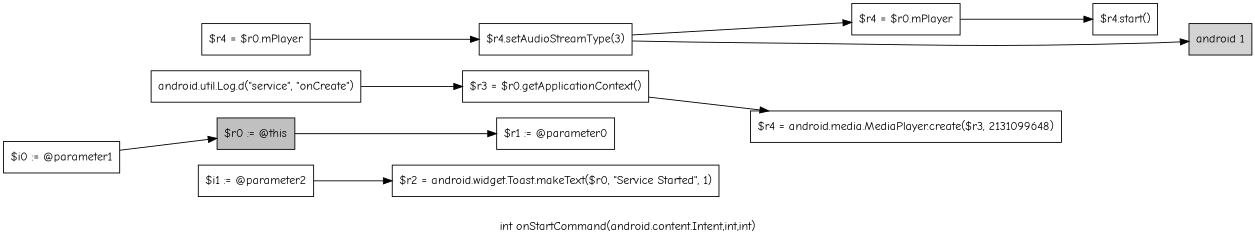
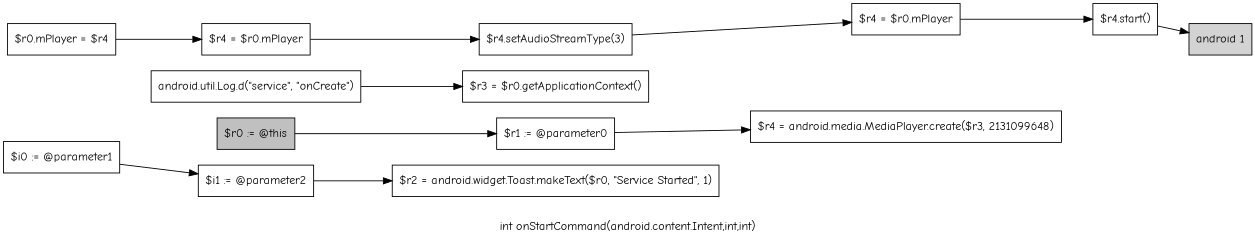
none -> (62, 39)
(906, 45) -> (1169, 28)
(704, 104) -> (678, 131)
(164, 145) -> (154, 169)
